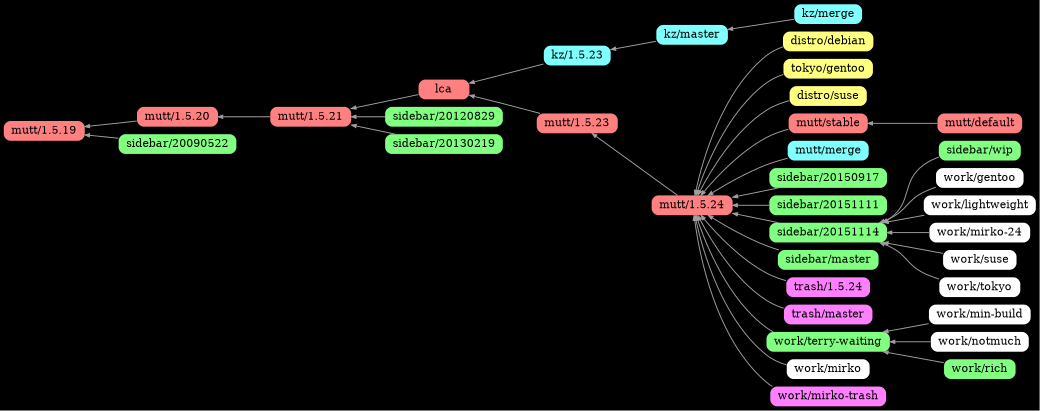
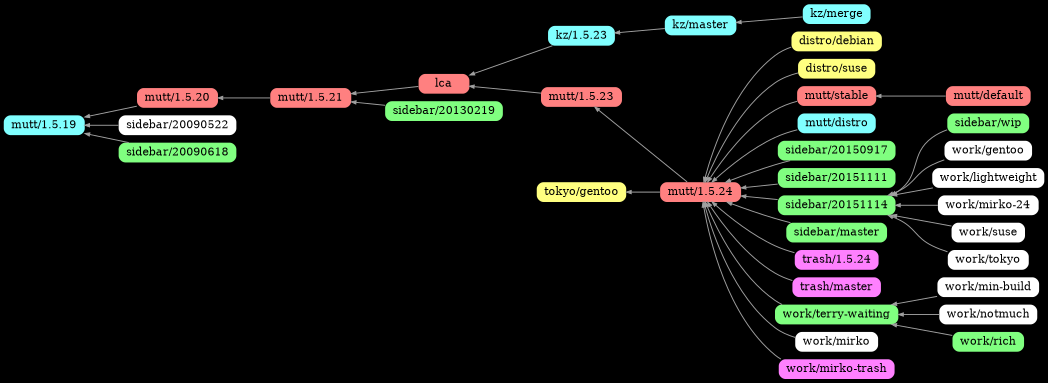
(444, 117) -> none
(729, 124) -> (646, 192)
(44, 131) -> (44, 125)
(178, 144) -> (178, 125)
(828, 151) -> (837, 123)
none -> (178, 153)
